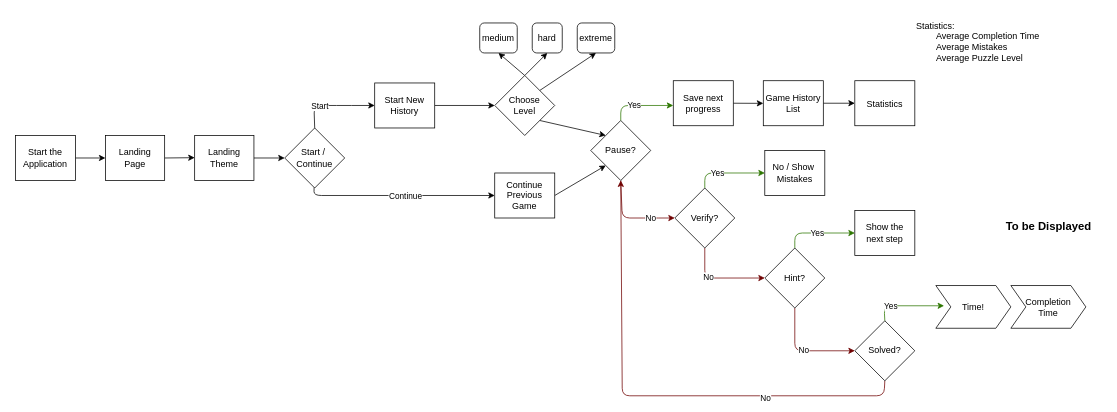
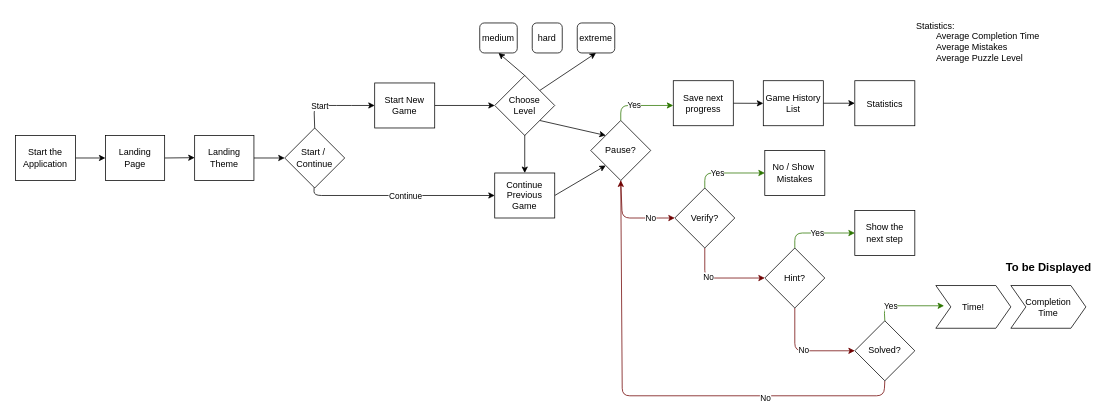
(534, 66) -> (525, 151)
(405, 105) -> (405, 105)
(1048, 225) -> (1048, 267)
